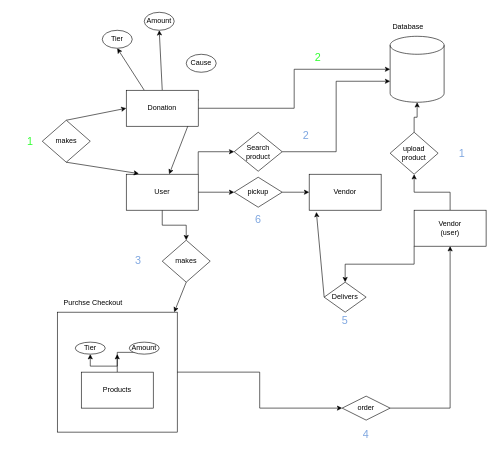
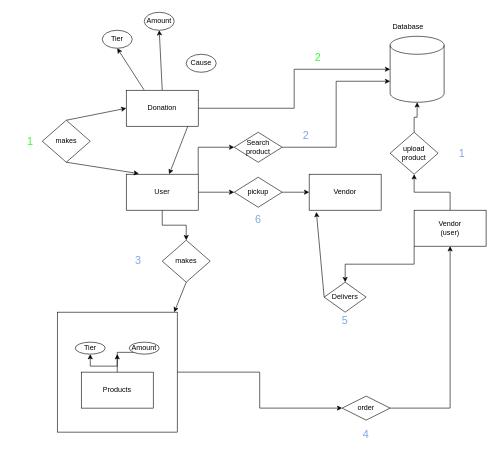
(258, 152) -> (258, 147)
(93, 303) -> none
